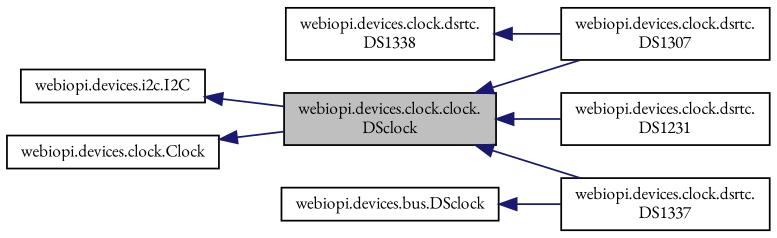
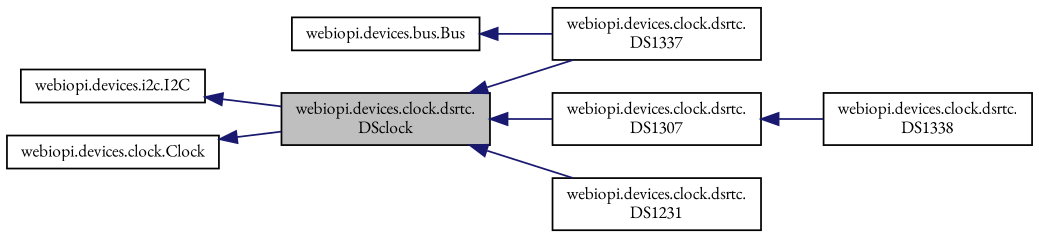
(536, 34) -> (801, 119)
(390, 119) -> (386, 119)
(390, 204) -> (386, 34)
